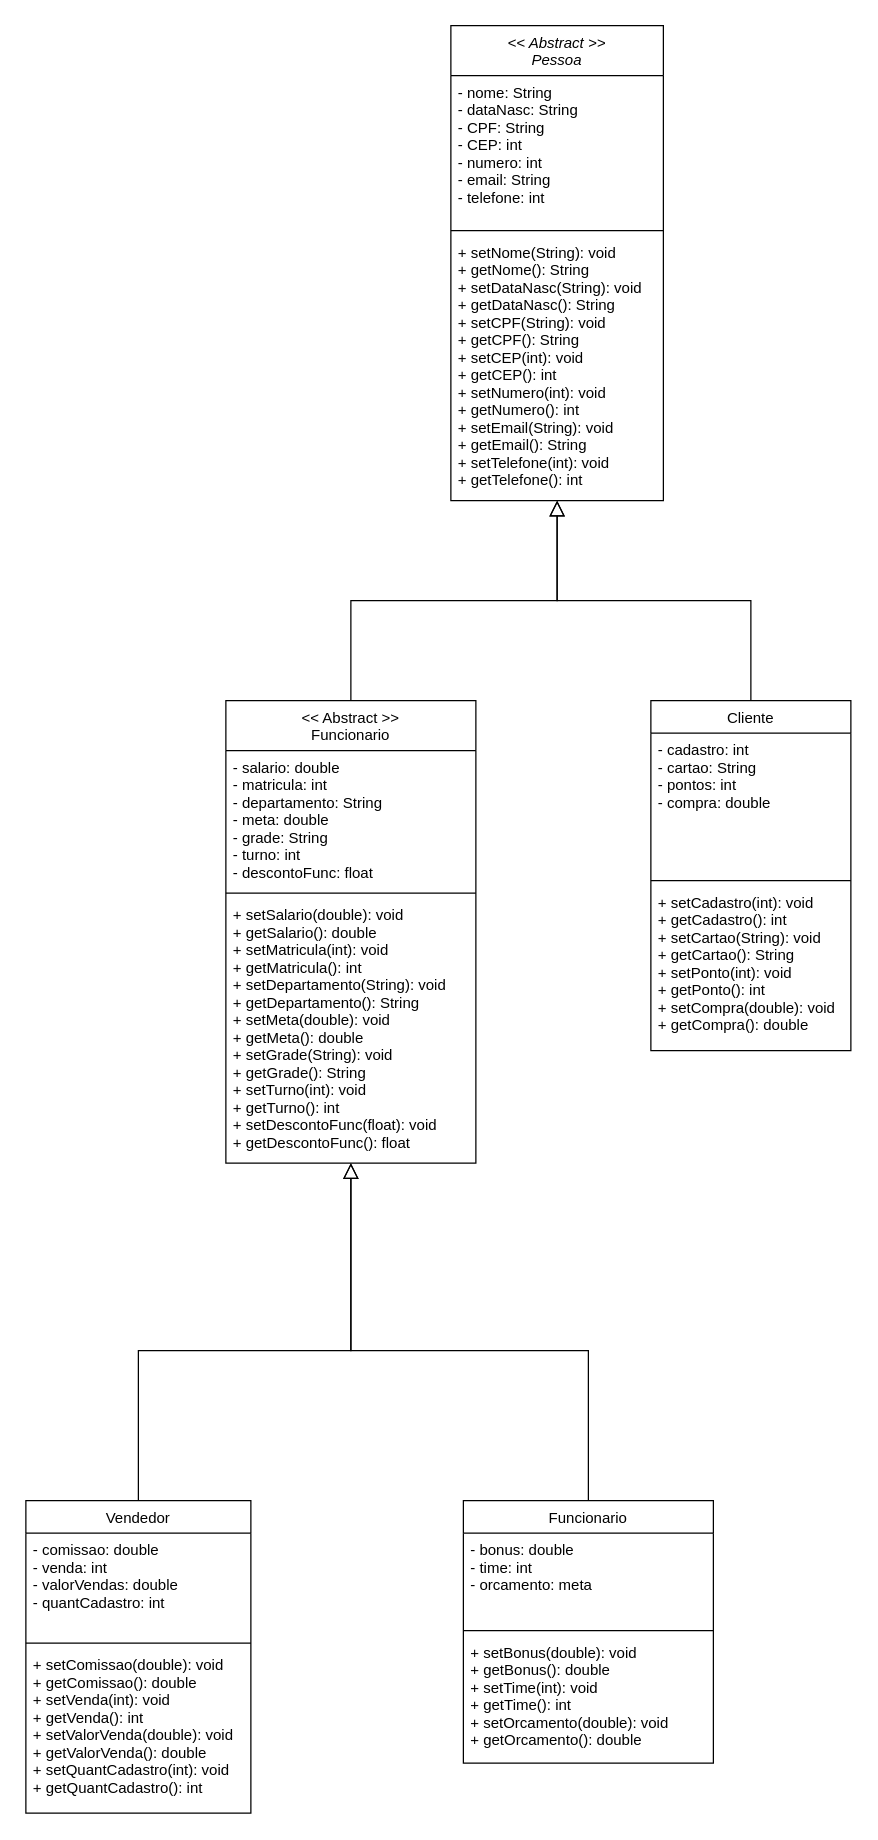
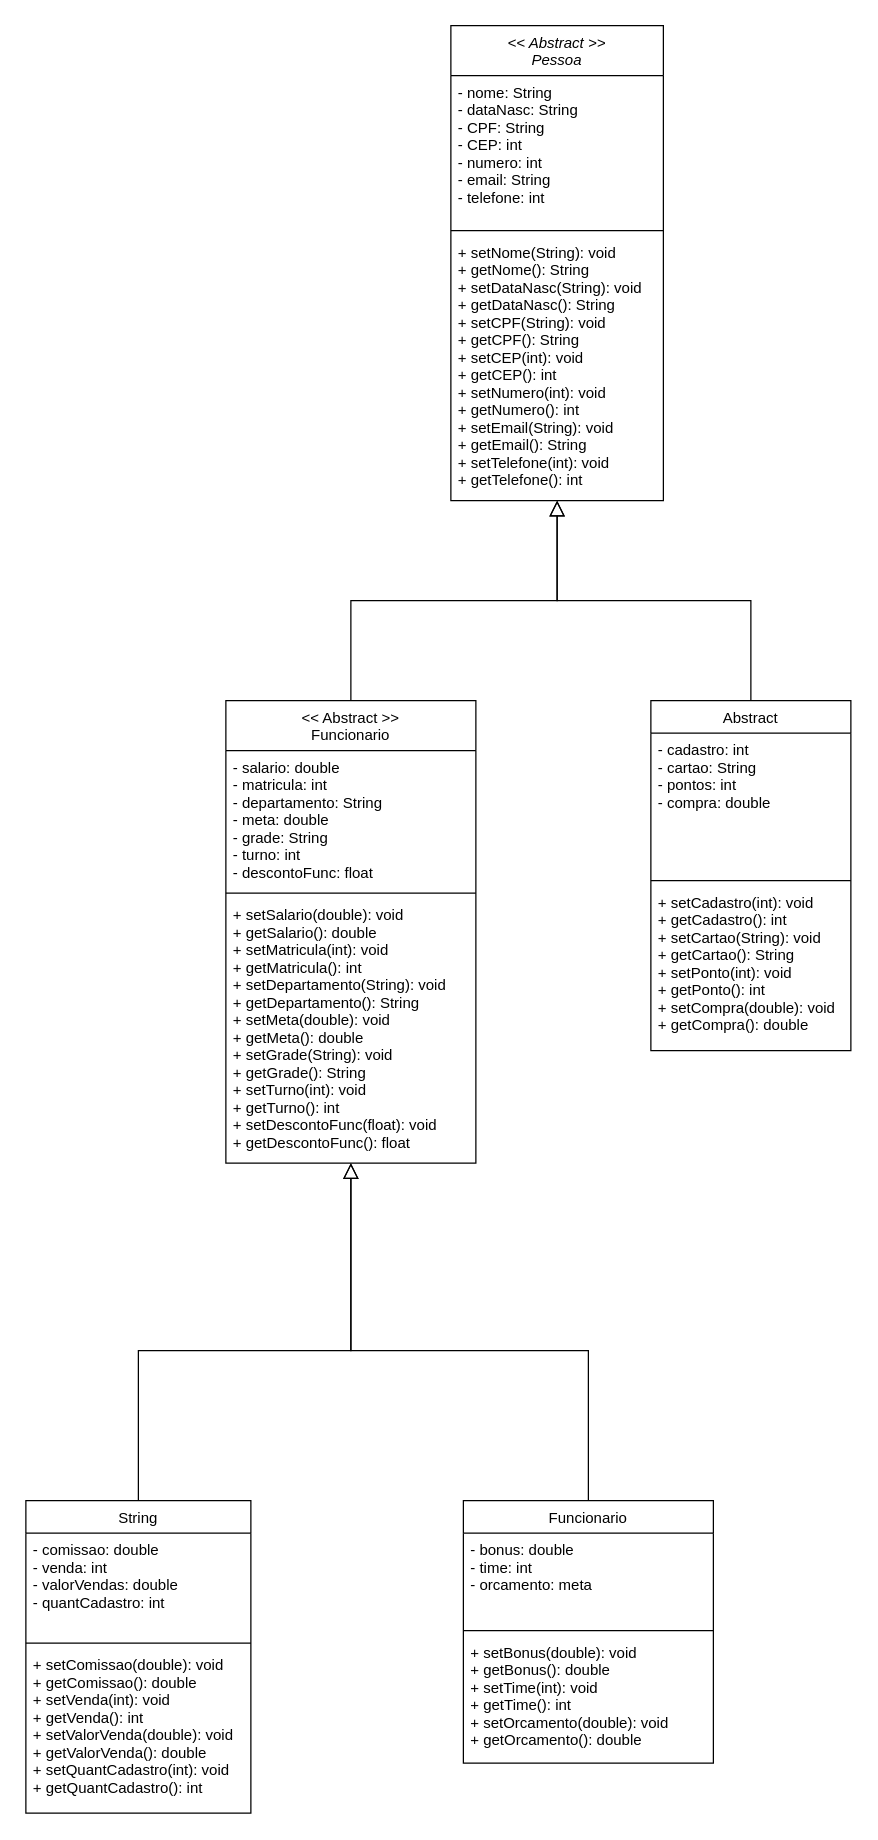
(750, 718) -> (750, 718)
(138, 1518) -> (138, 1518)
